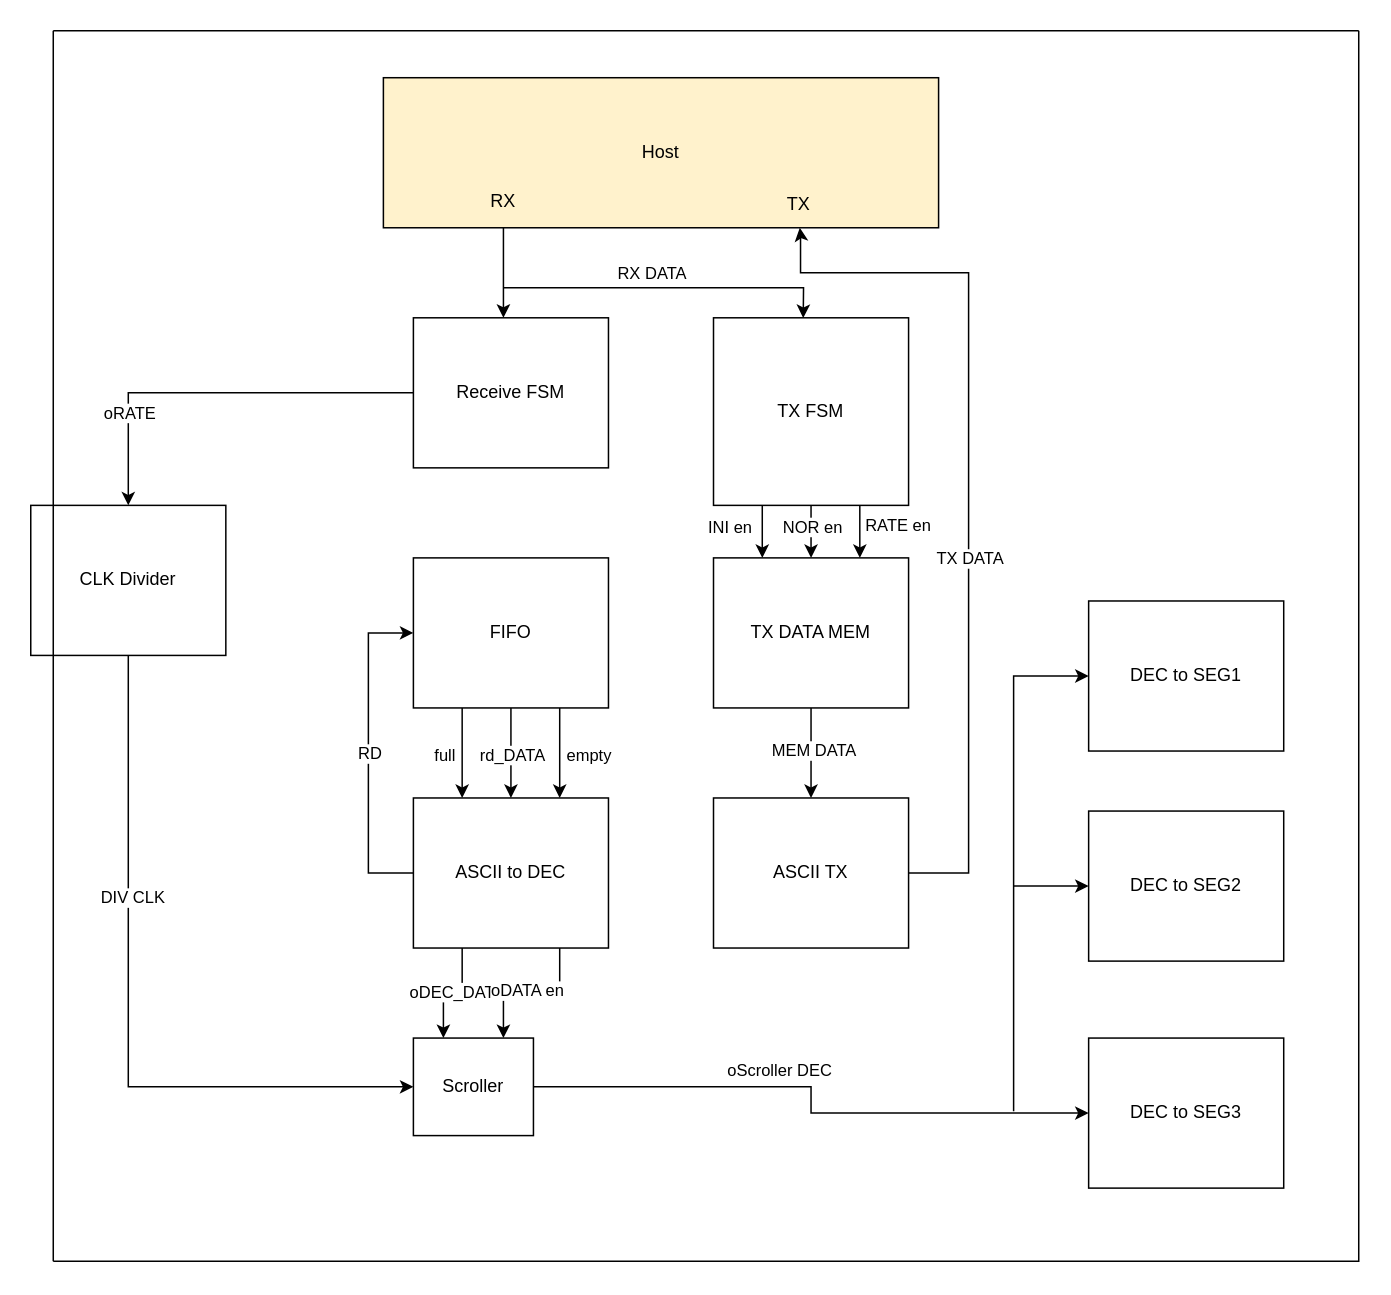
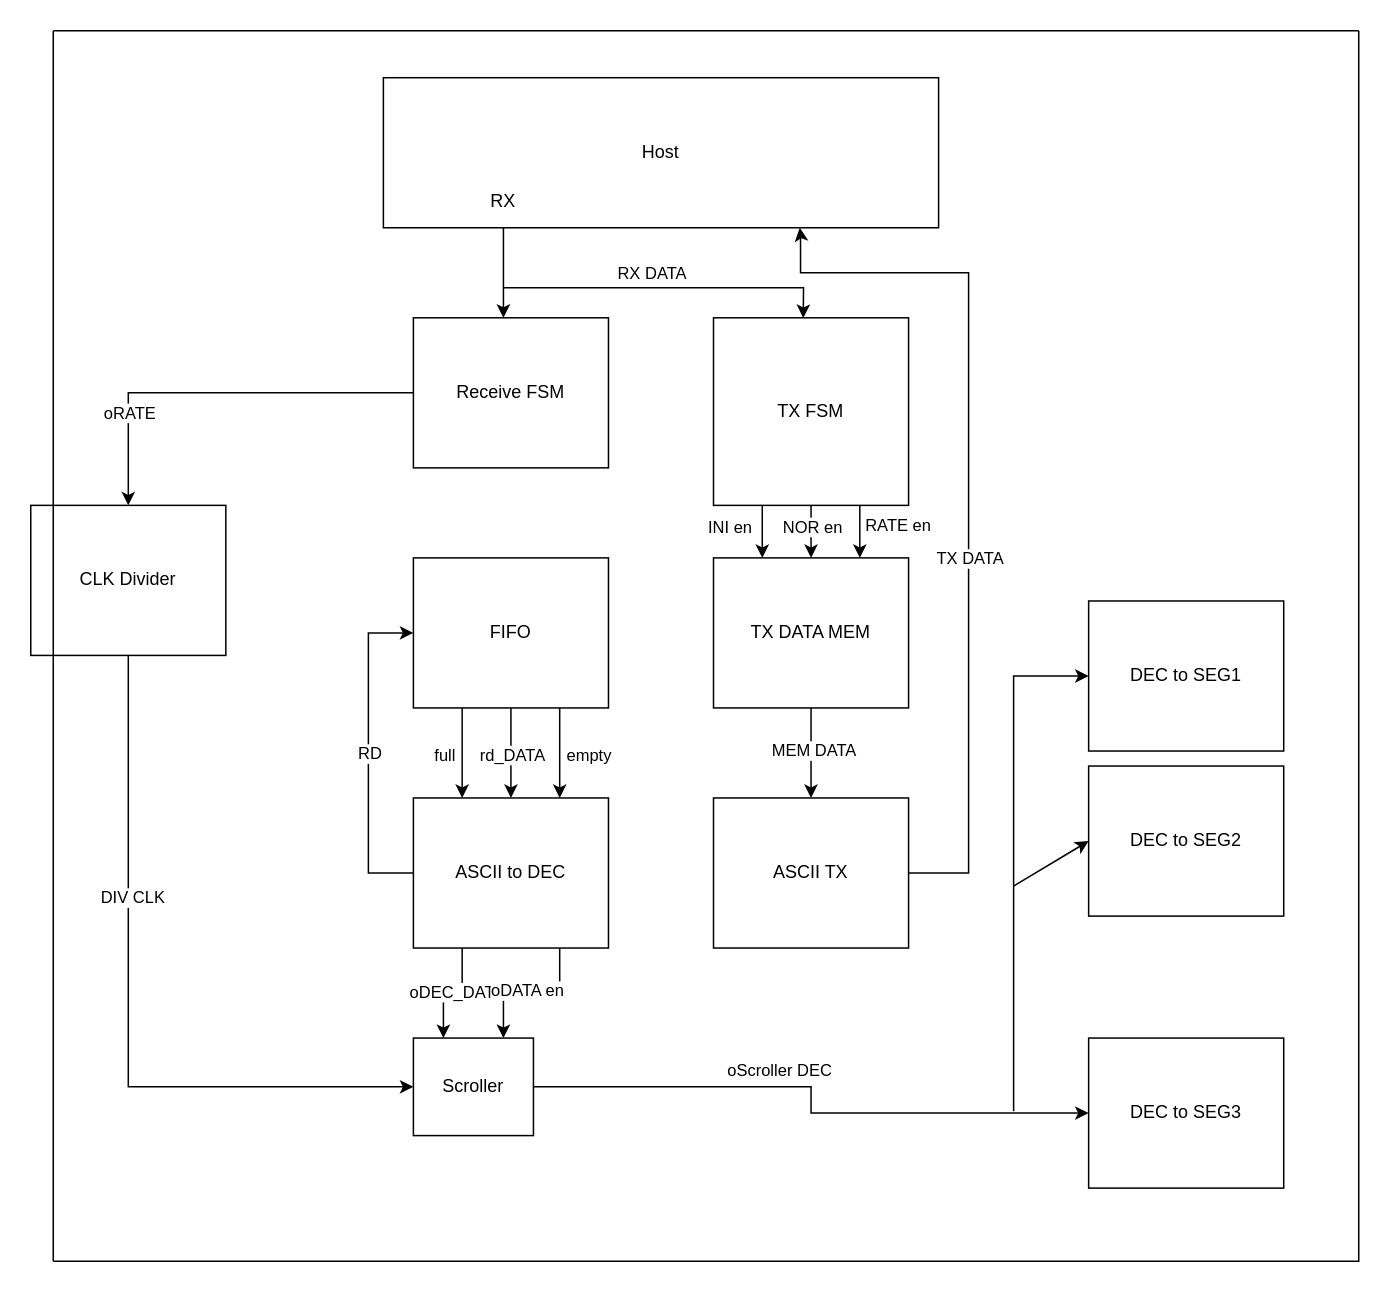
(661, 153) -> (661, 153)
(799, 205) -> none
(1186, 886) -> (1186, 841)
